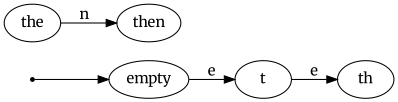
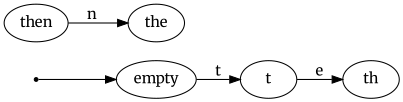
(83, 23) -> (93, 23)
(212, 72) -> (218, 72)
